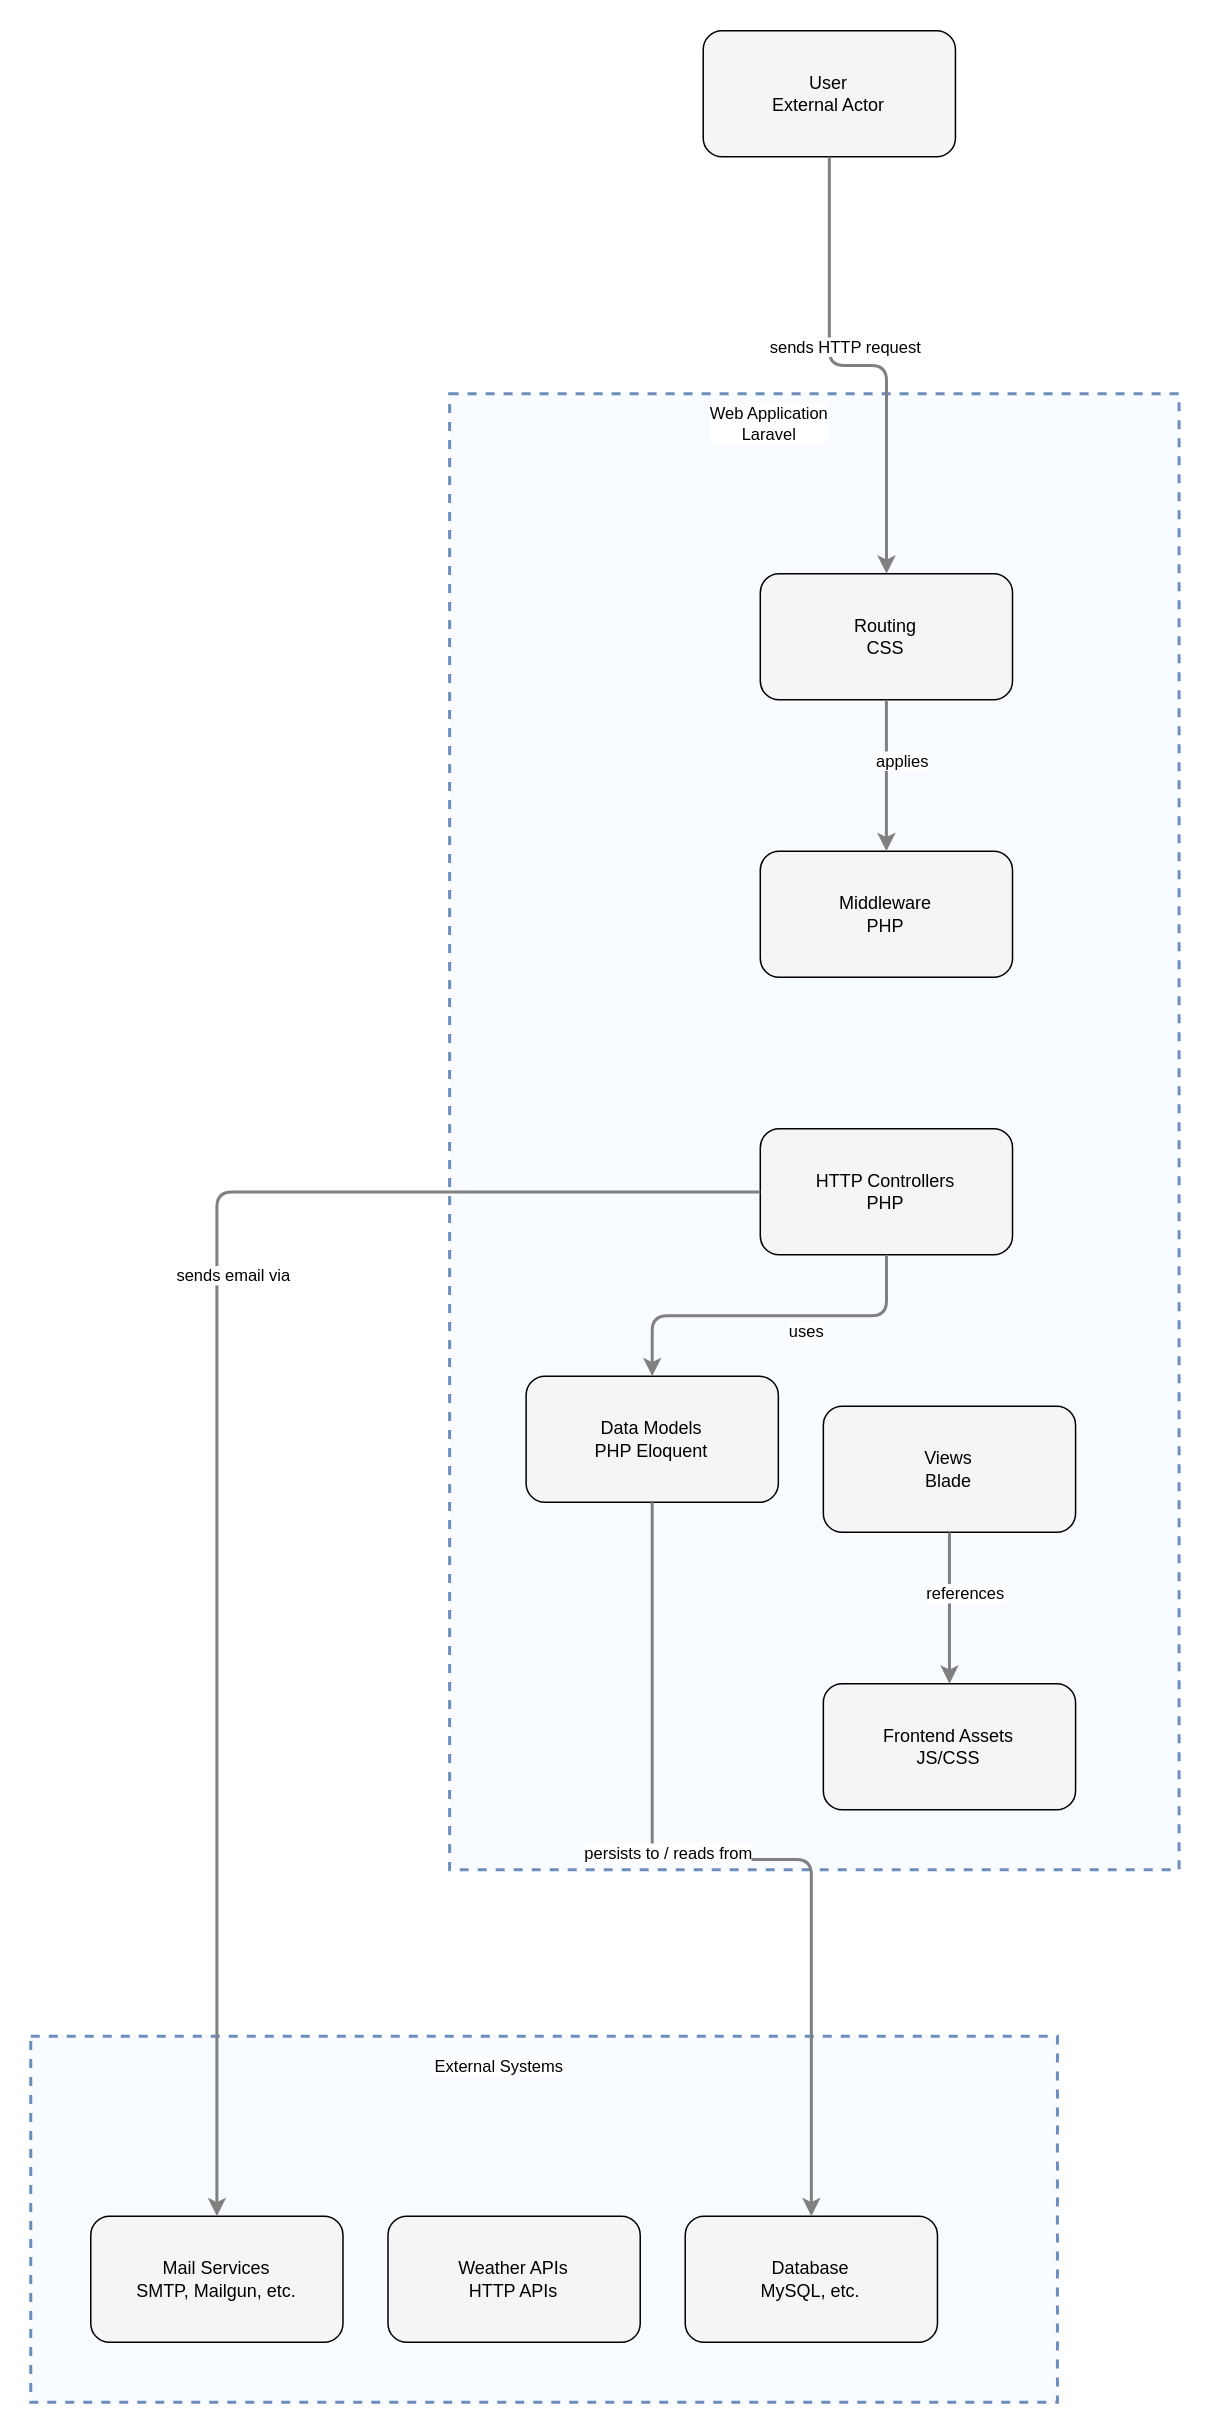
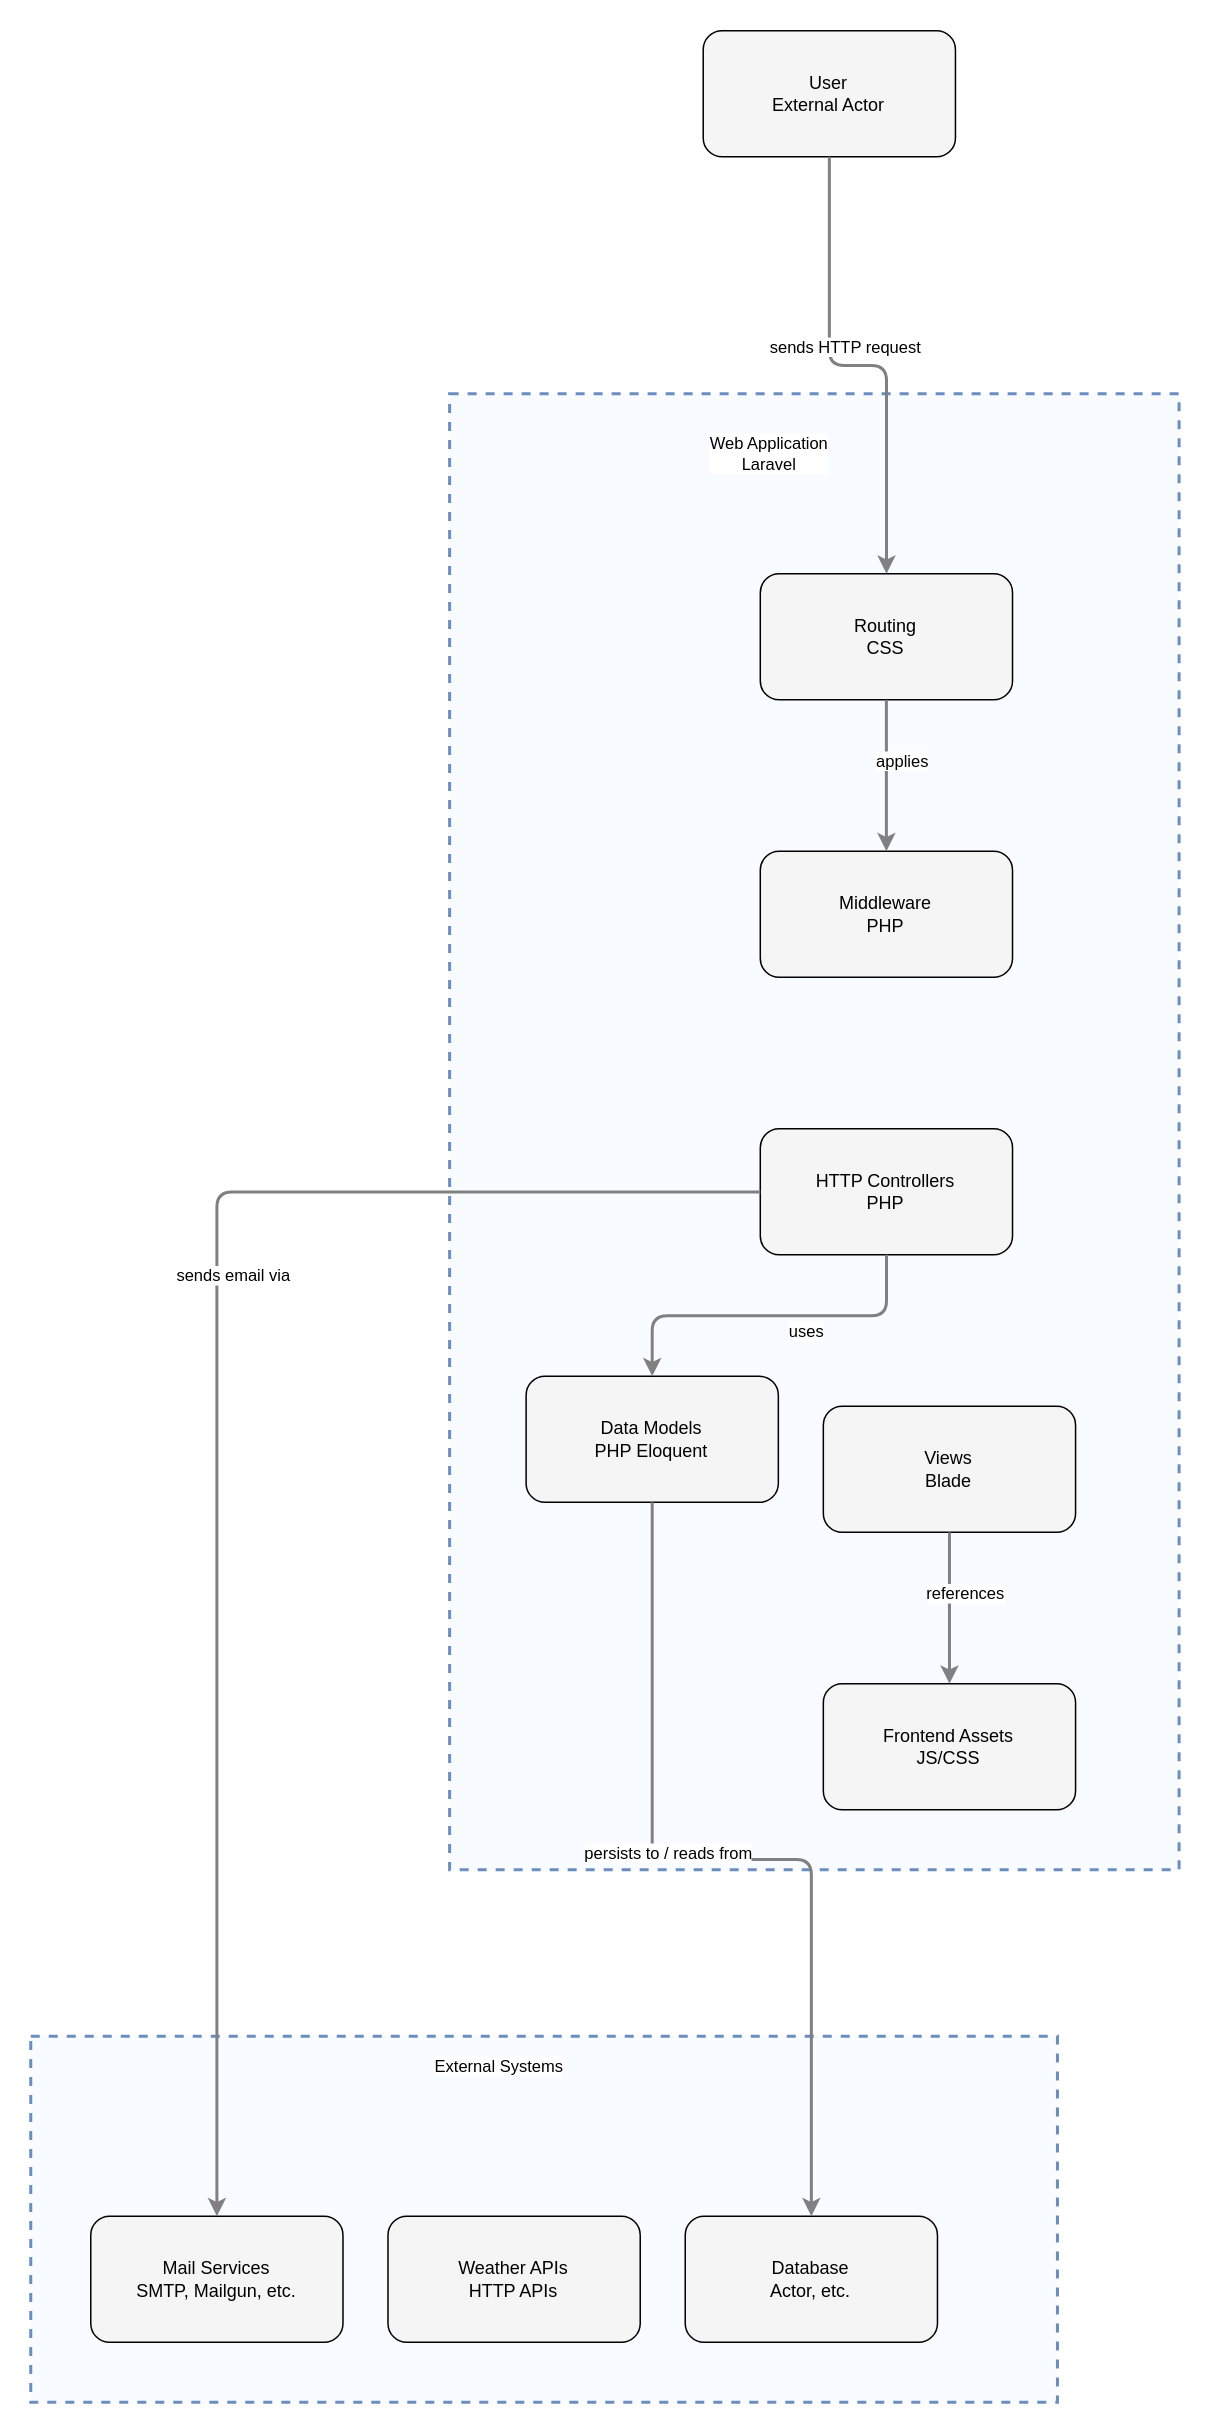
(769, 424) -> (769, 454)
(811, 2279) -> (811, 2279)
